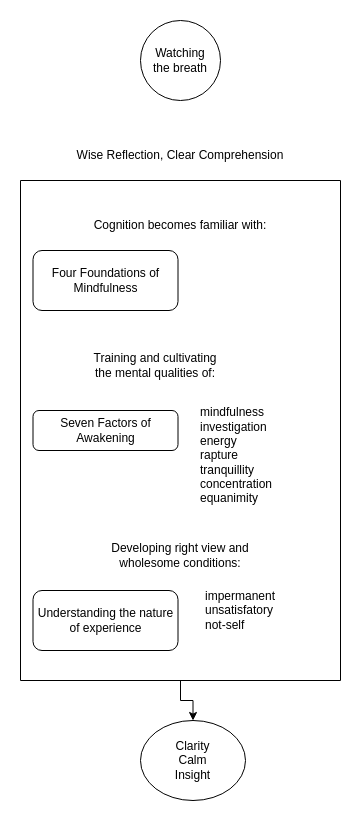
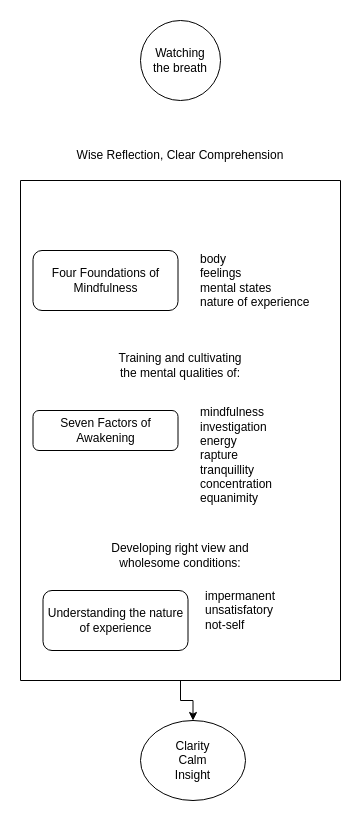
(181, 226) -> none
none -> (269, 281)
(156, 366) -> (181, 366)
(106, 621) -> (116, 621)
